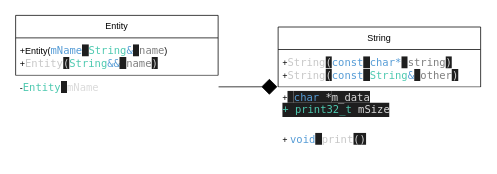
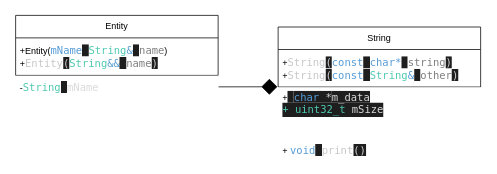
(50, 87) -> (50, 87)
(321, 104) -> (319, 104)
(379, 139) -> (379, 150)
